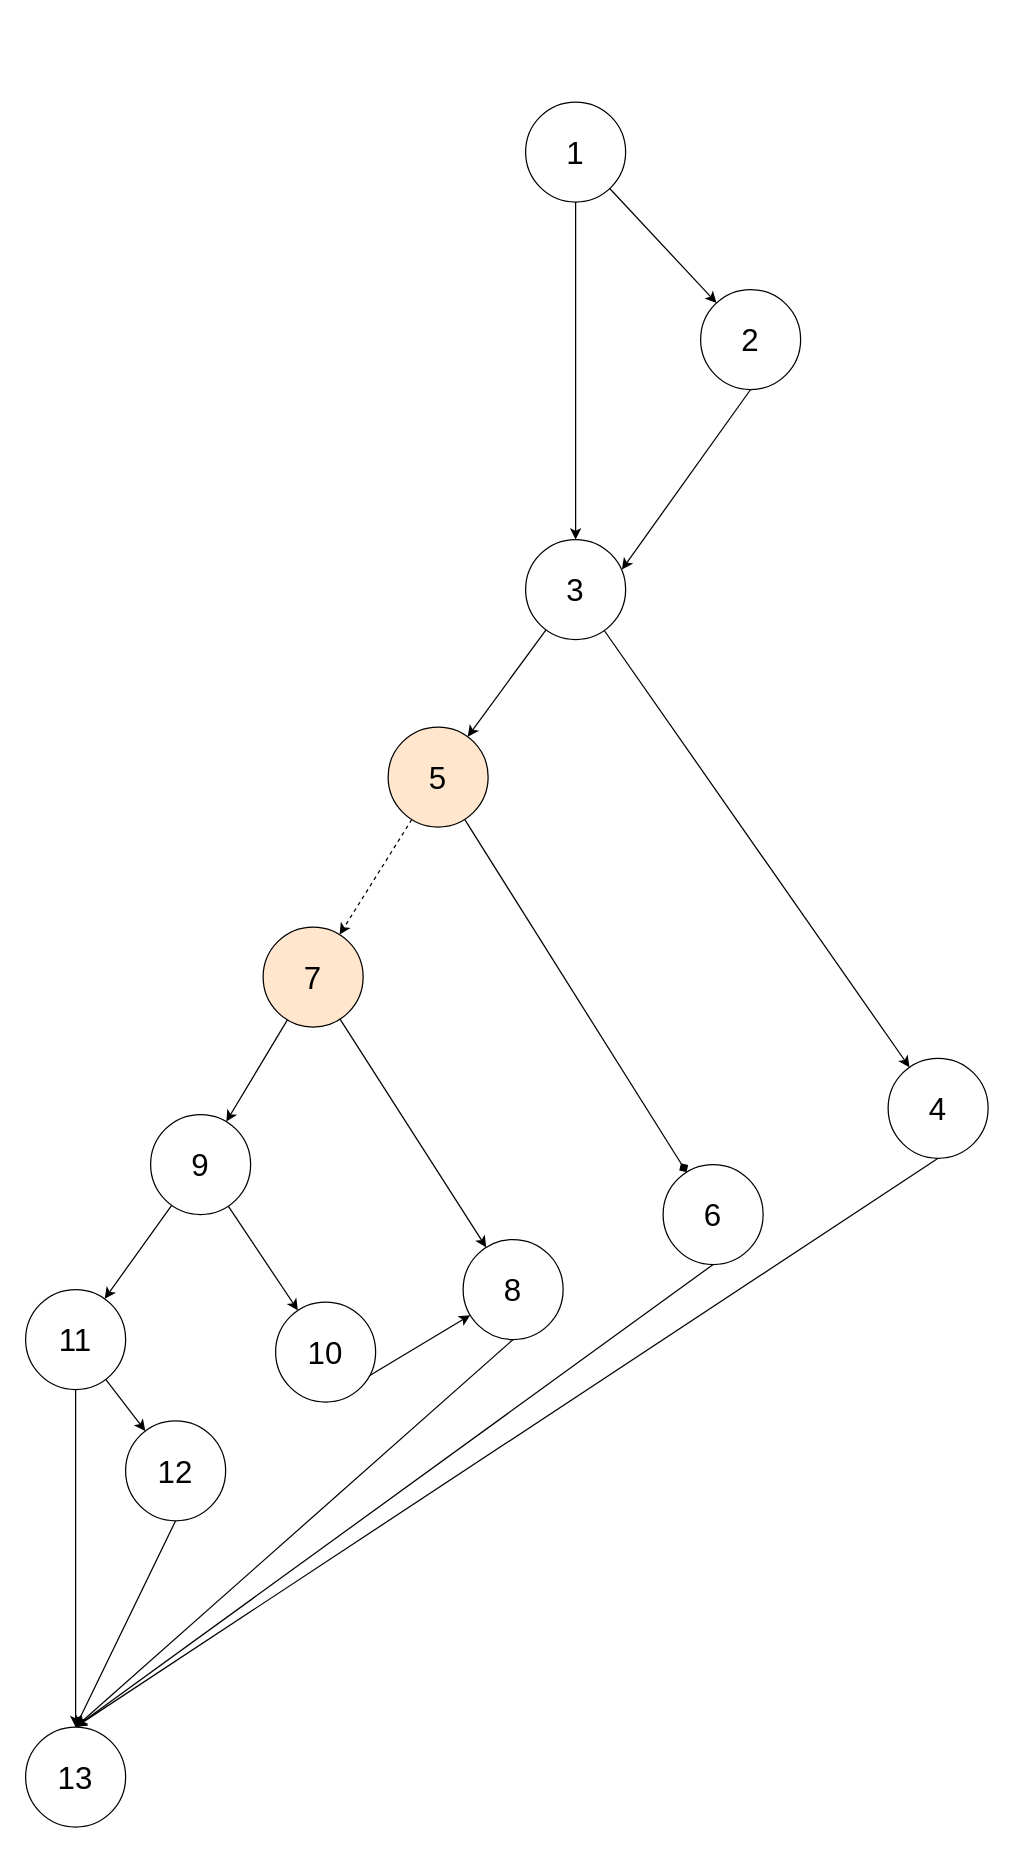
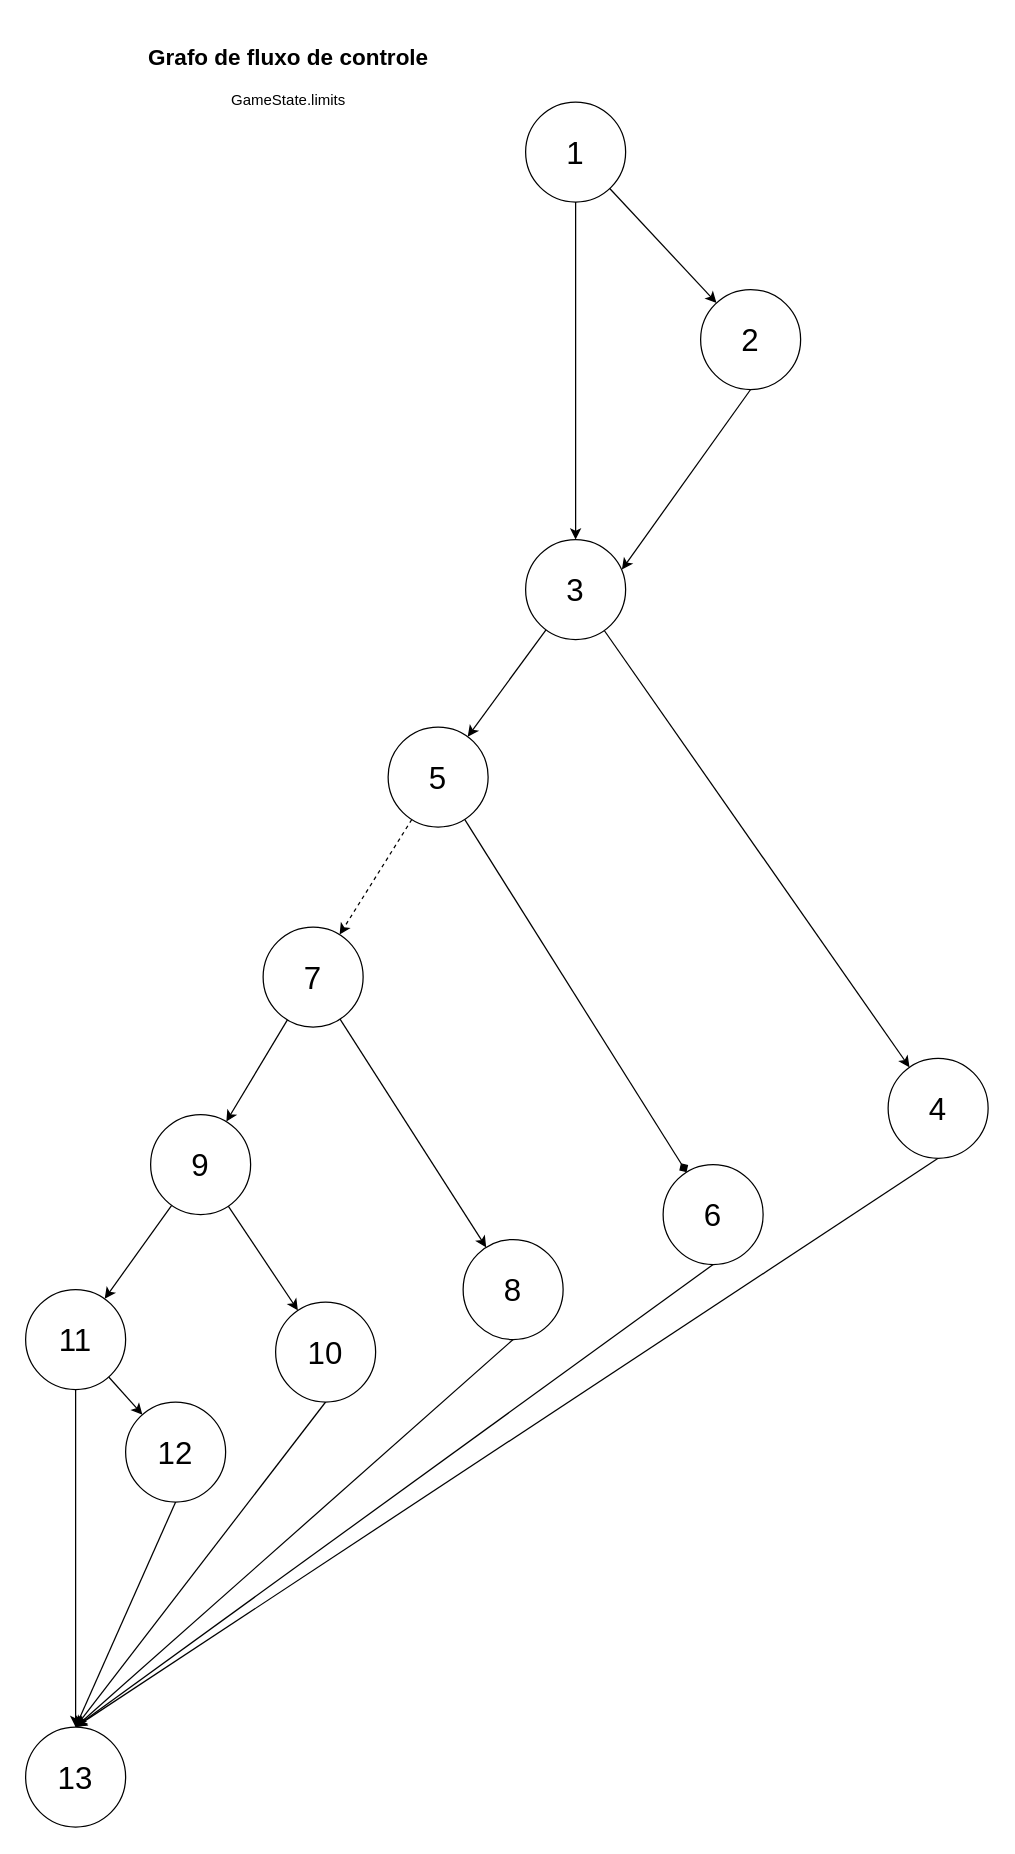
none -> (288, 76)
(438, 777) -> (438, 777)
(313, 977) -> (313, 977)
(416, 1348) -> (205, 1559)
(176, 1471) -> (176, 1452)
